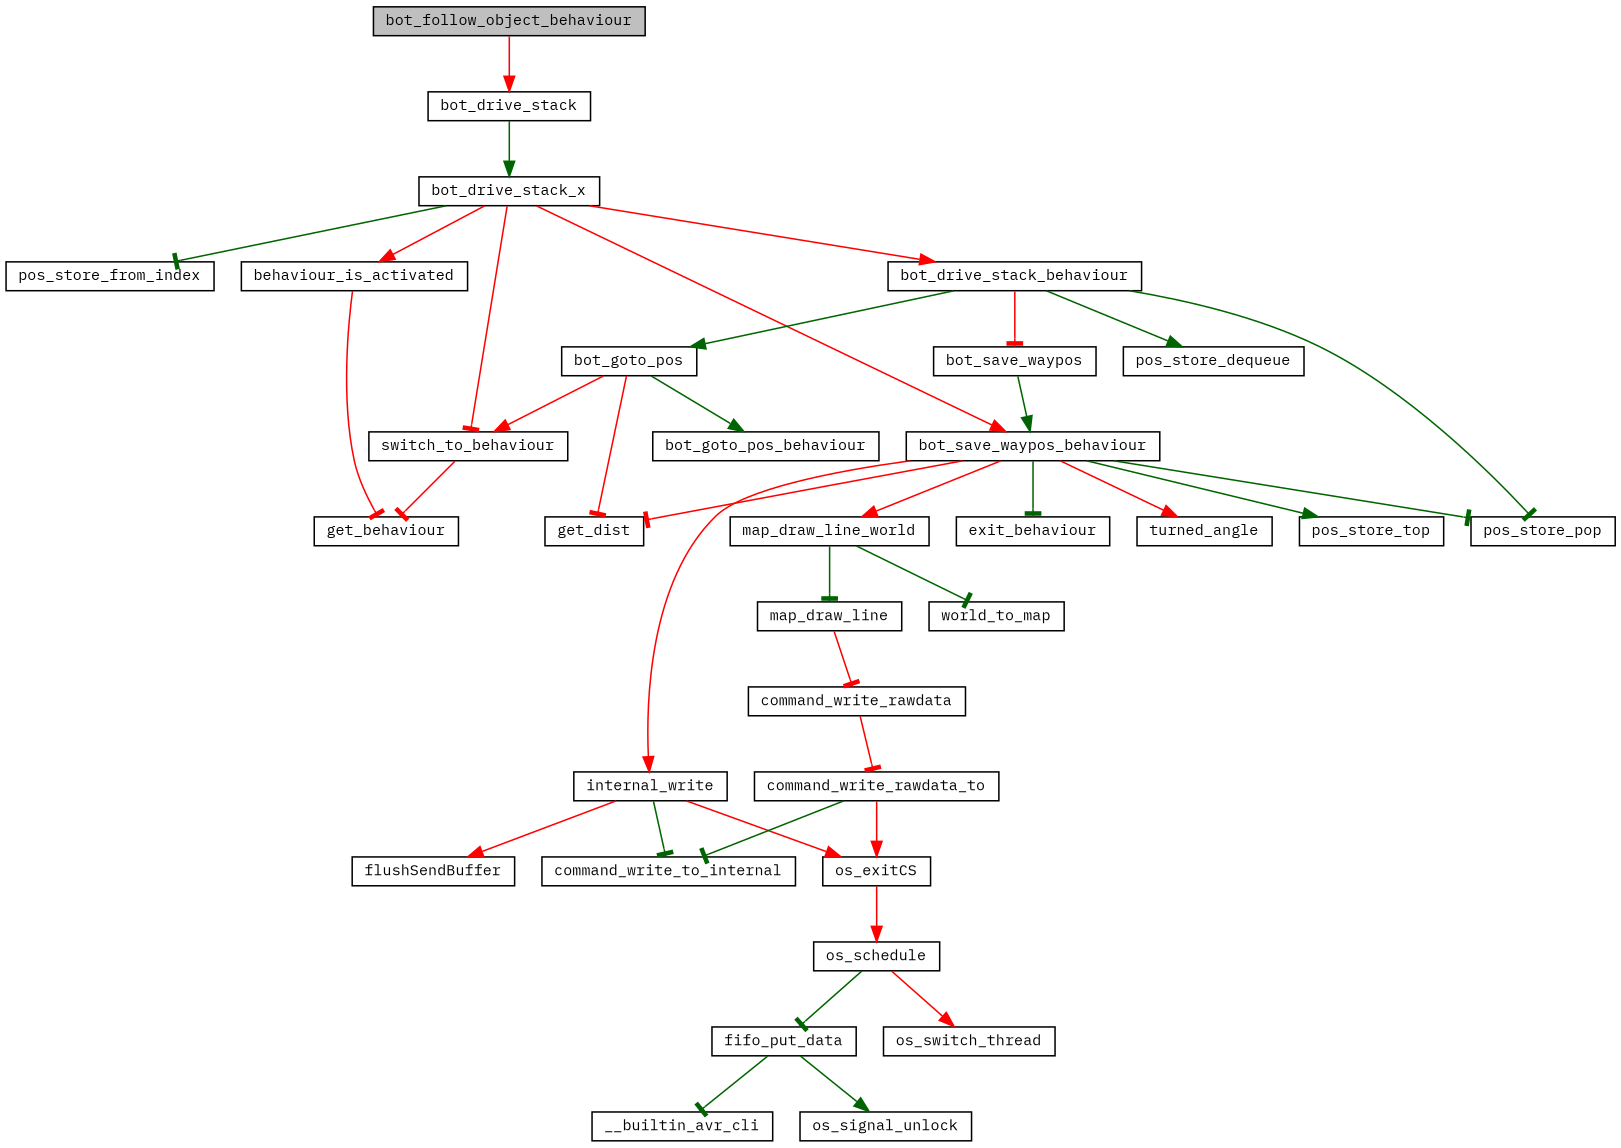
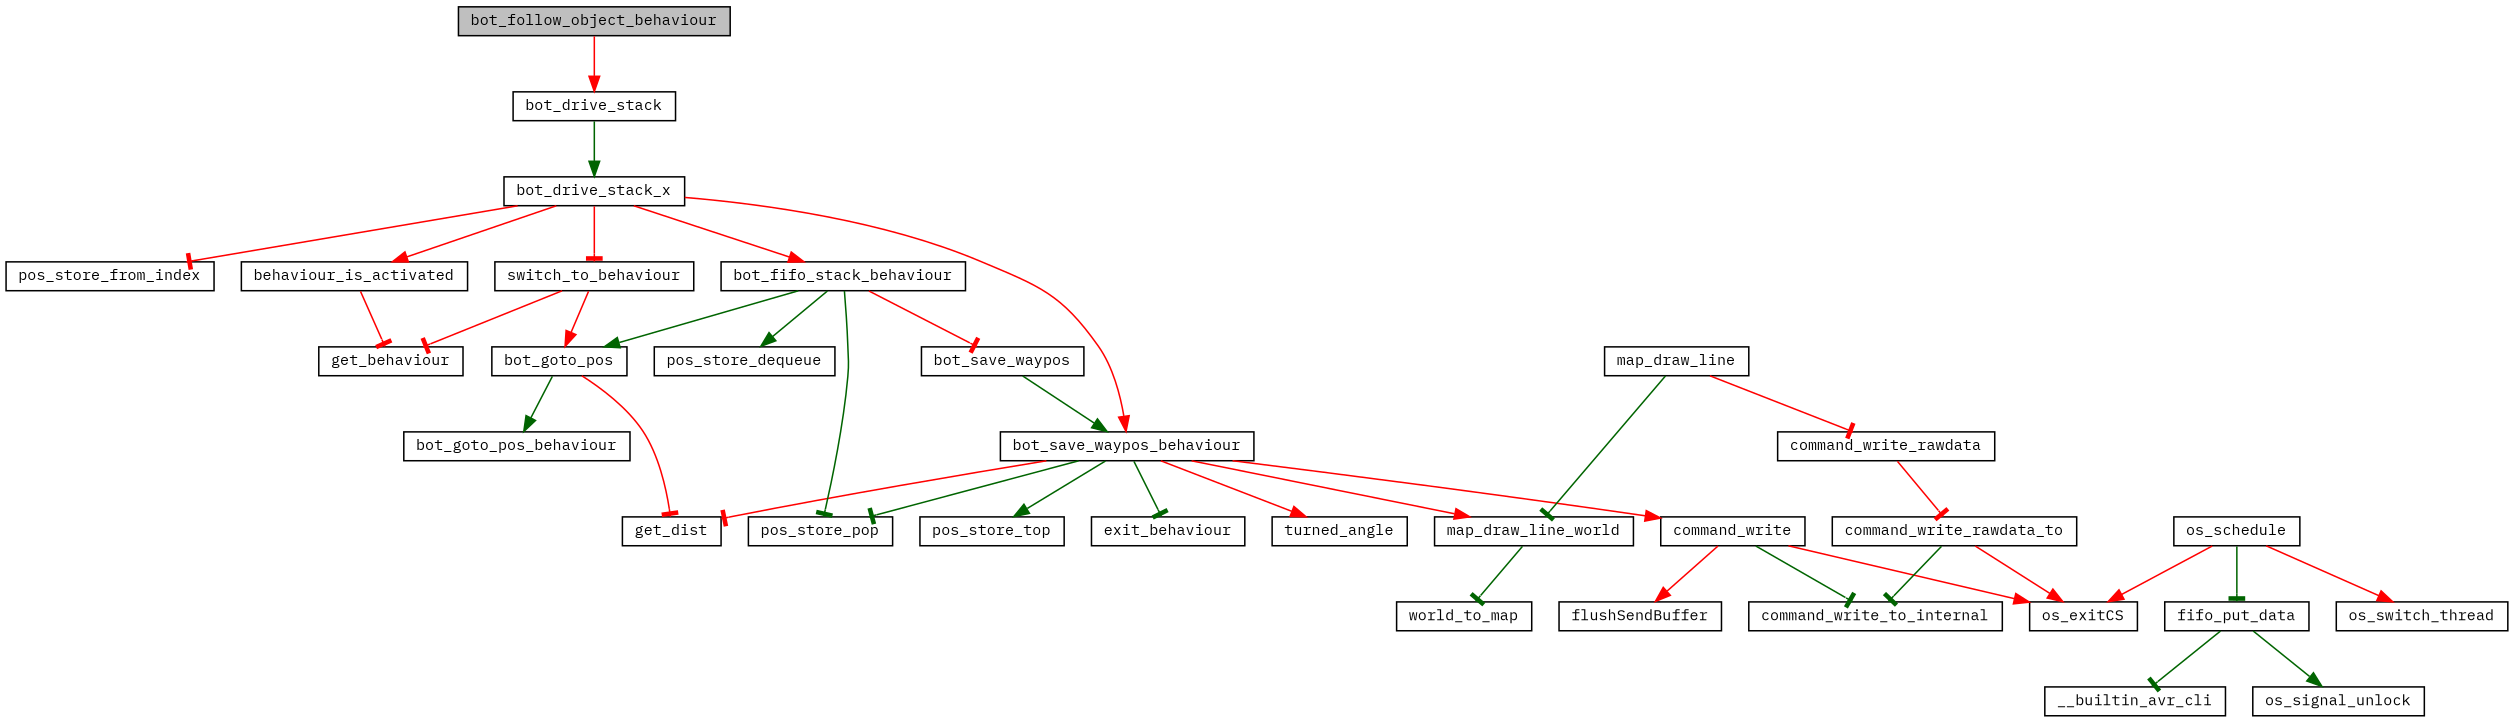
(313, 233) -> (356, 233)
(1015, 276) -> (843, 276)
(556, 400) -> (580, 312)
(830, 570) -> (1608, 443)
(650, 786) -> (1733, 531)
(877, 906) -> (2167, 570)
